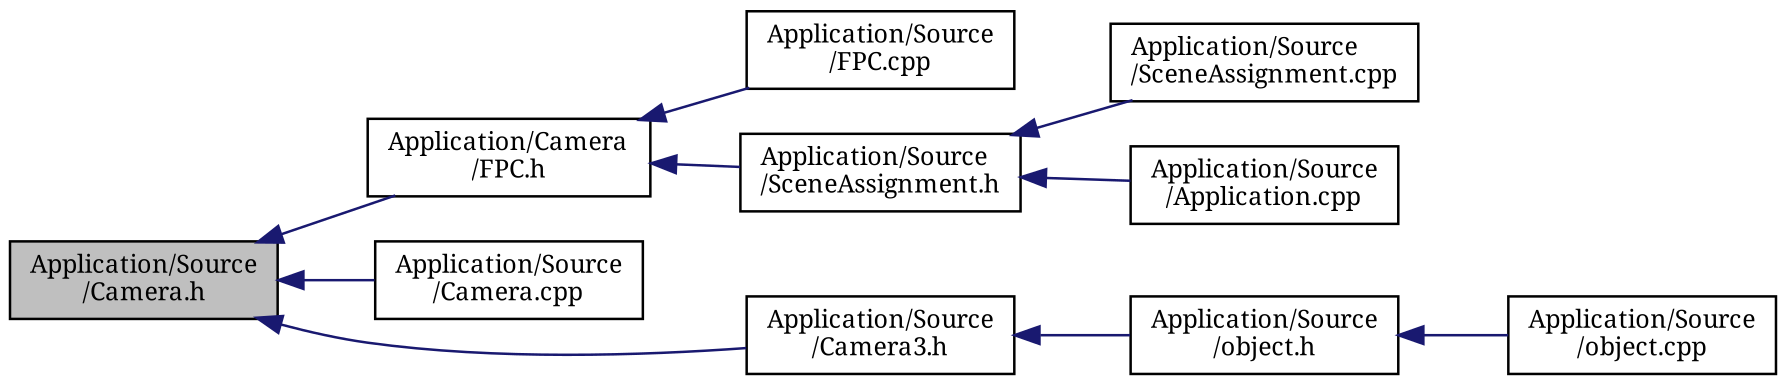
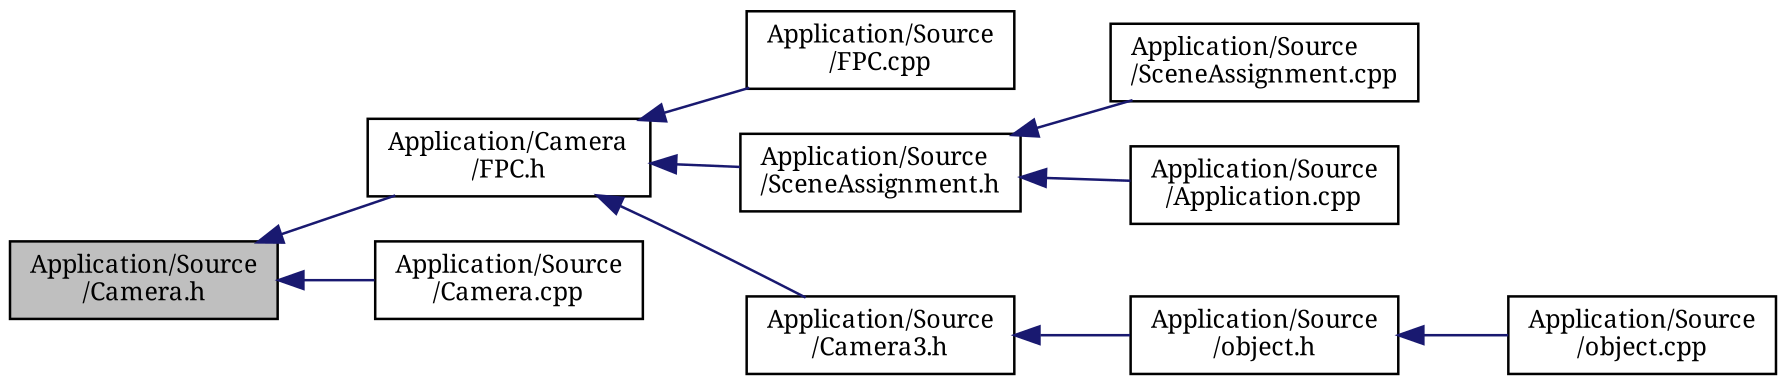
(512, 354) -> (713, 251)
